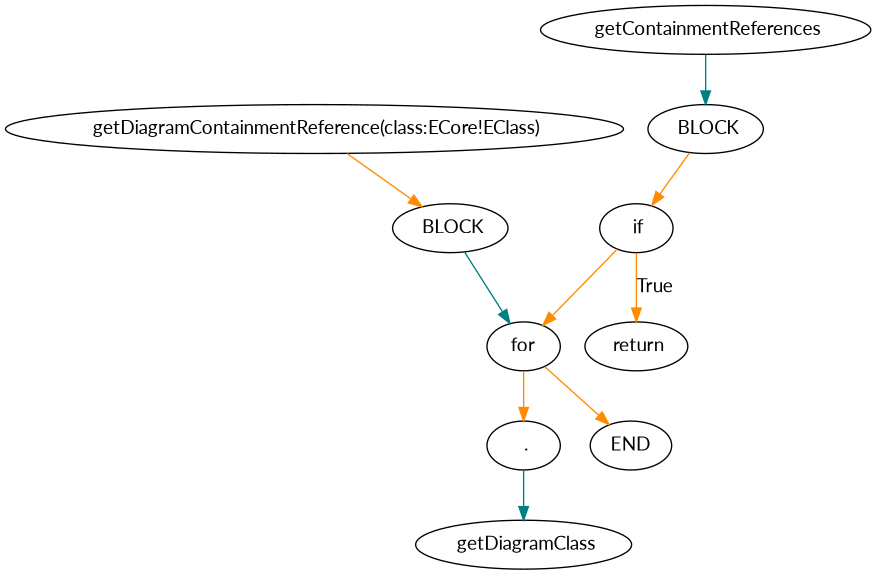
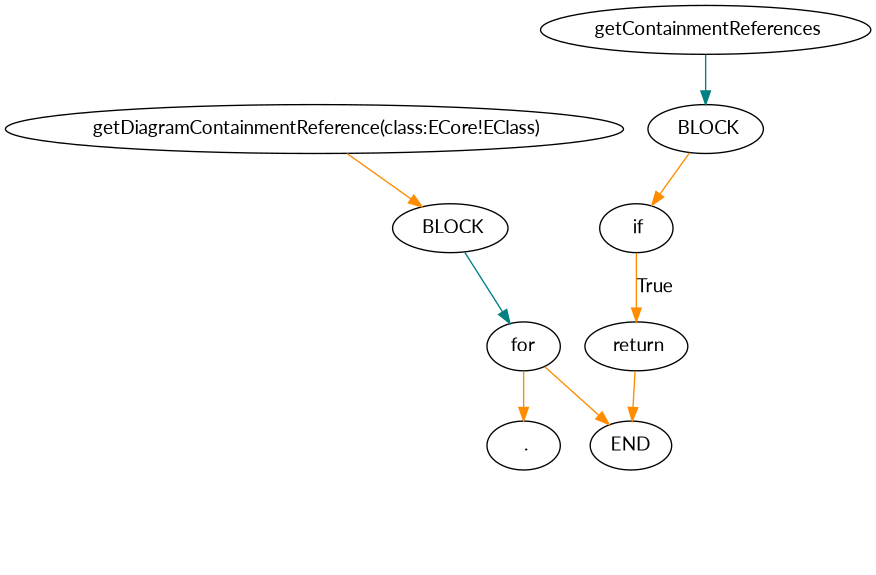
(585, 282) -> none
none -> (634, 389)
(524, 545) -> none
